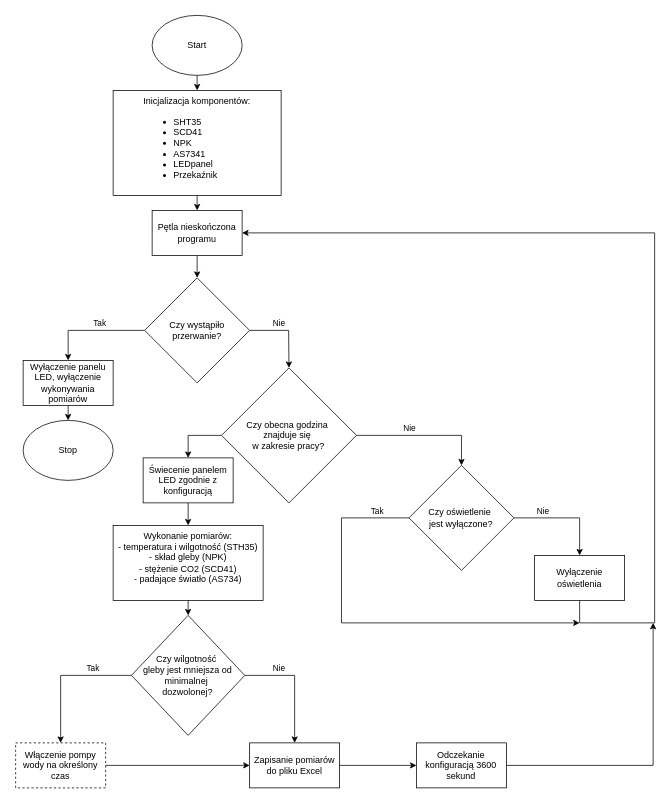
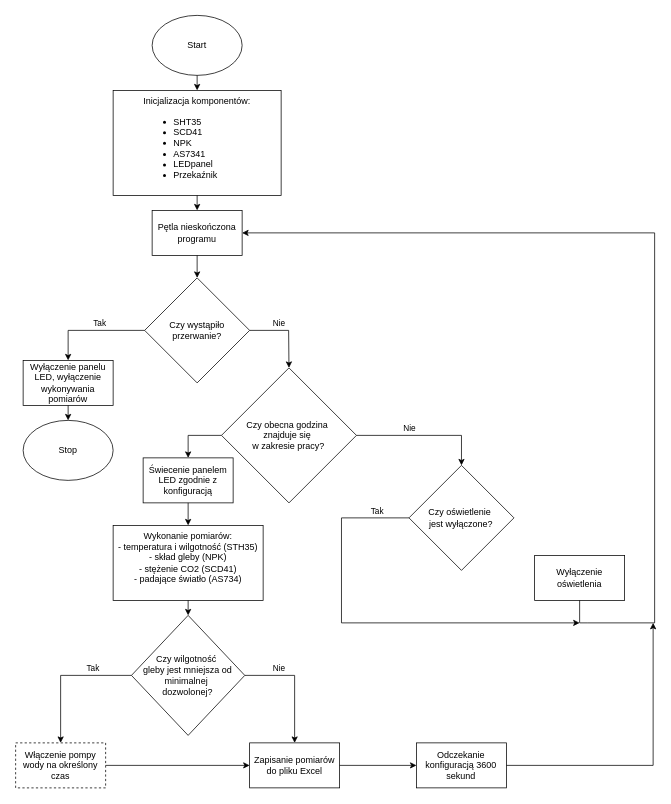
(579, 533) -> none
